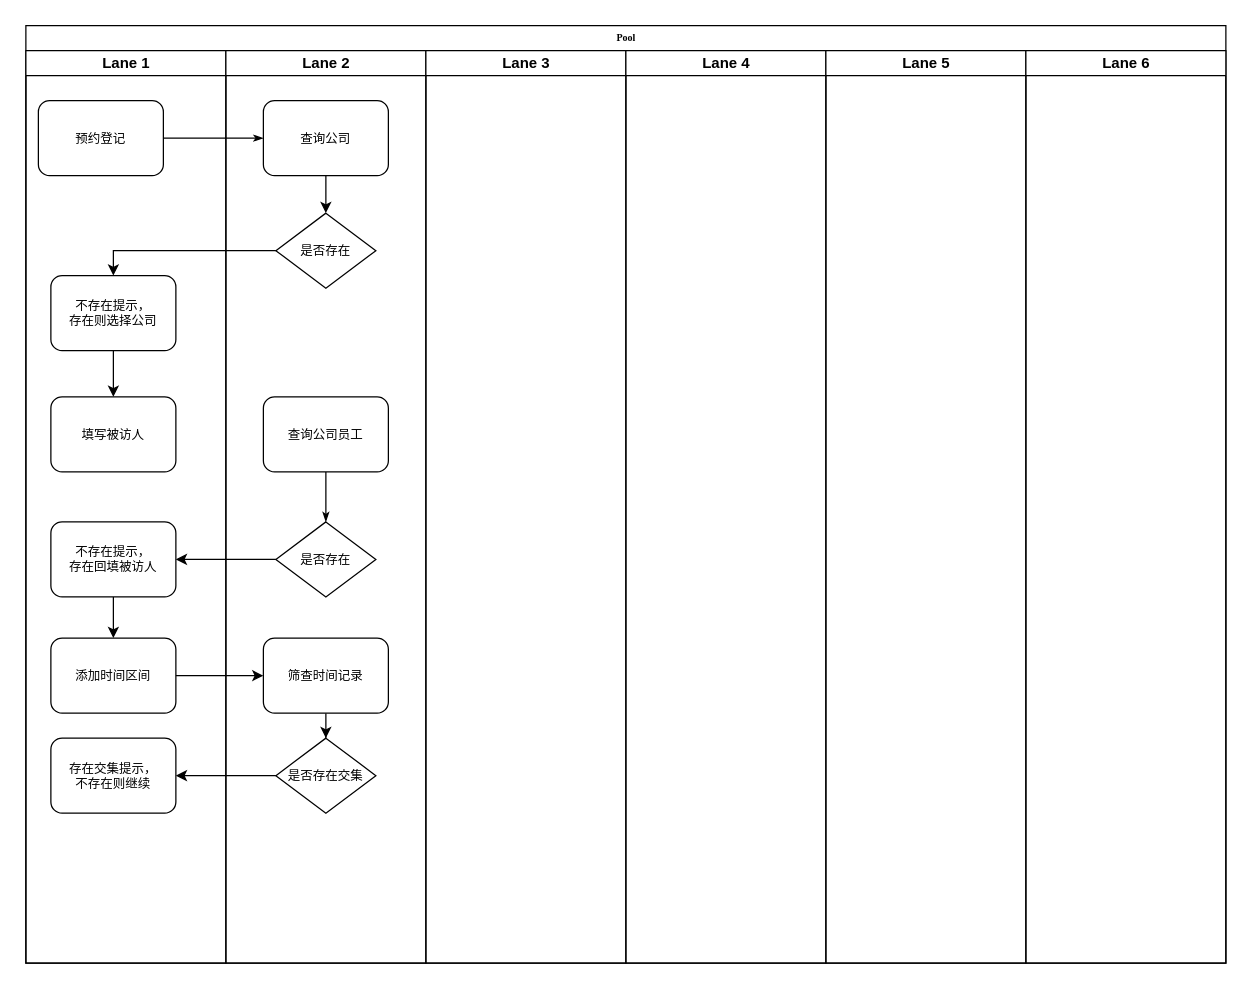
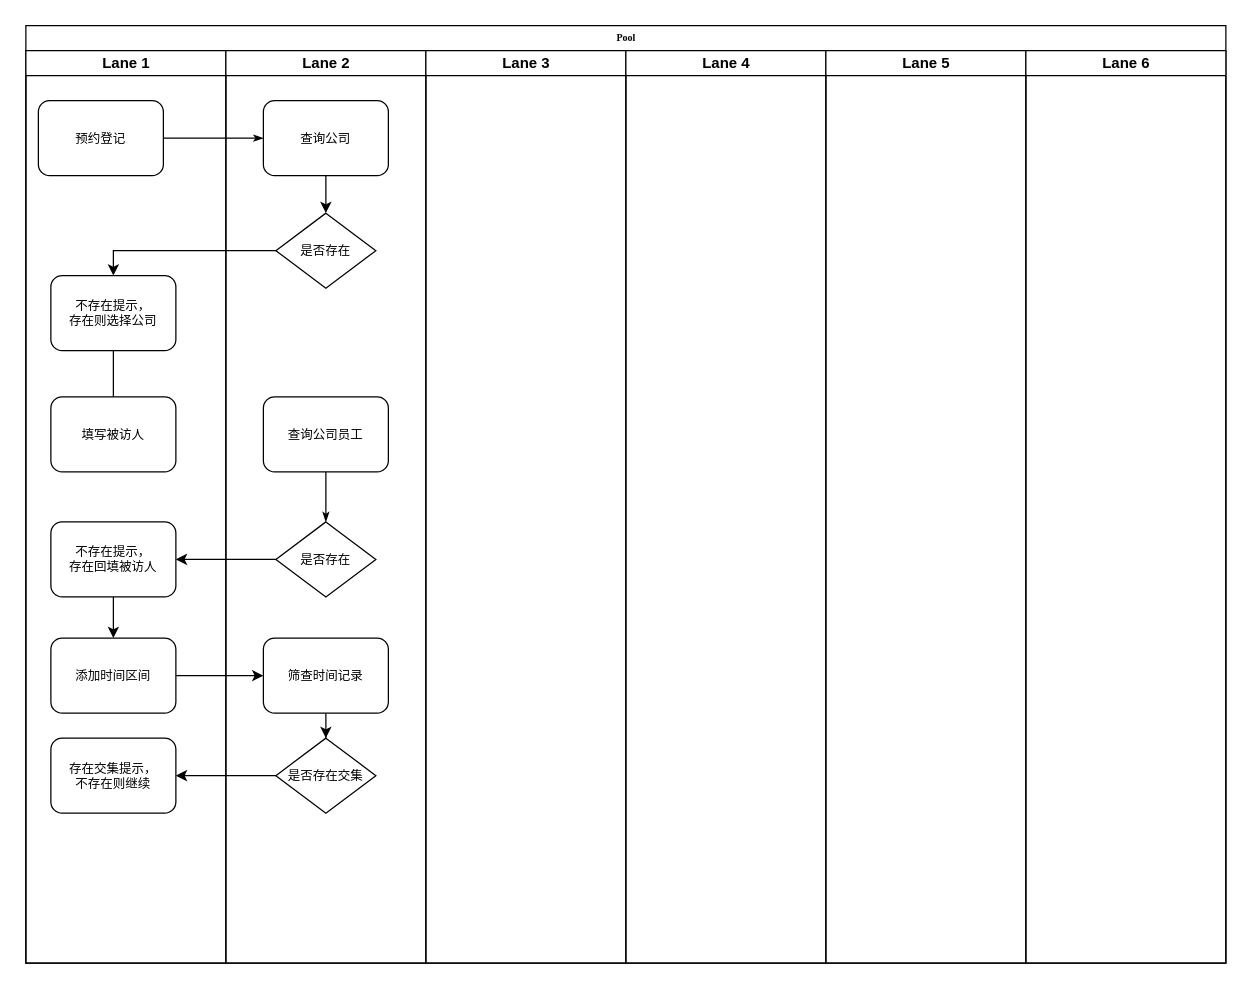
(113, 387) -> (113, 390)
